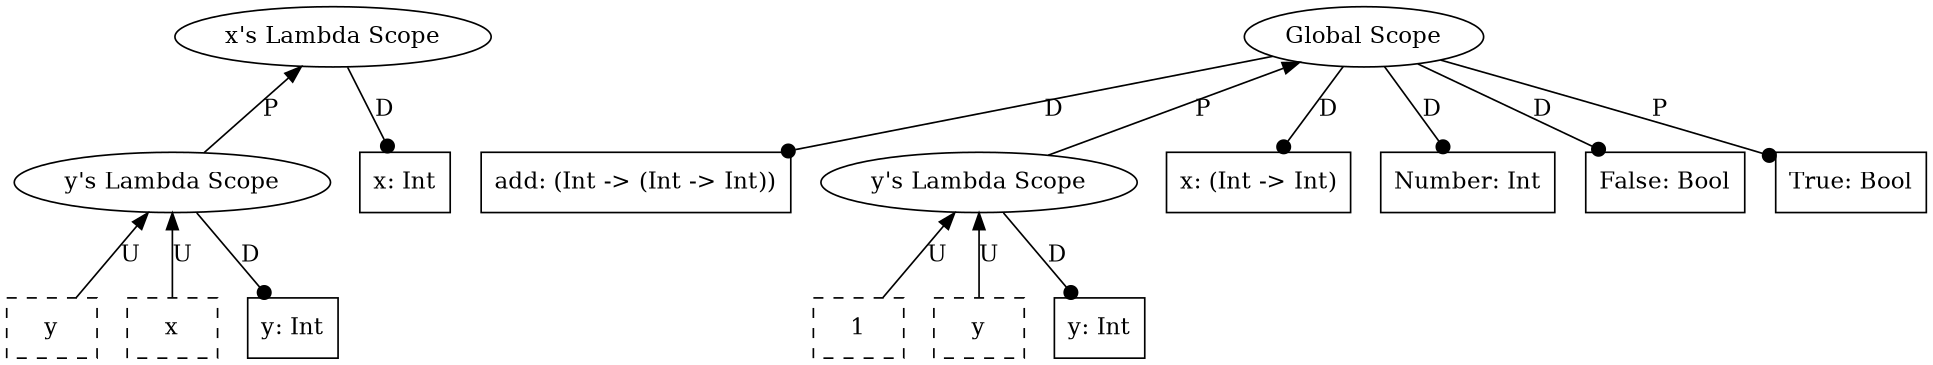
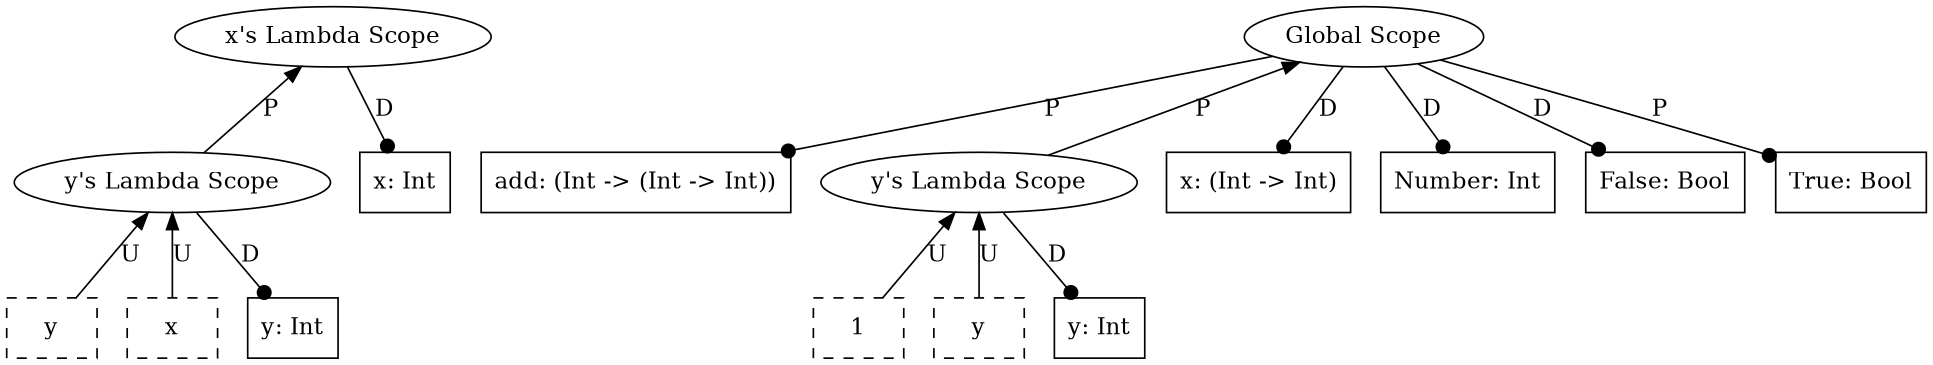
(1054, 110) -> (1053, 110)
